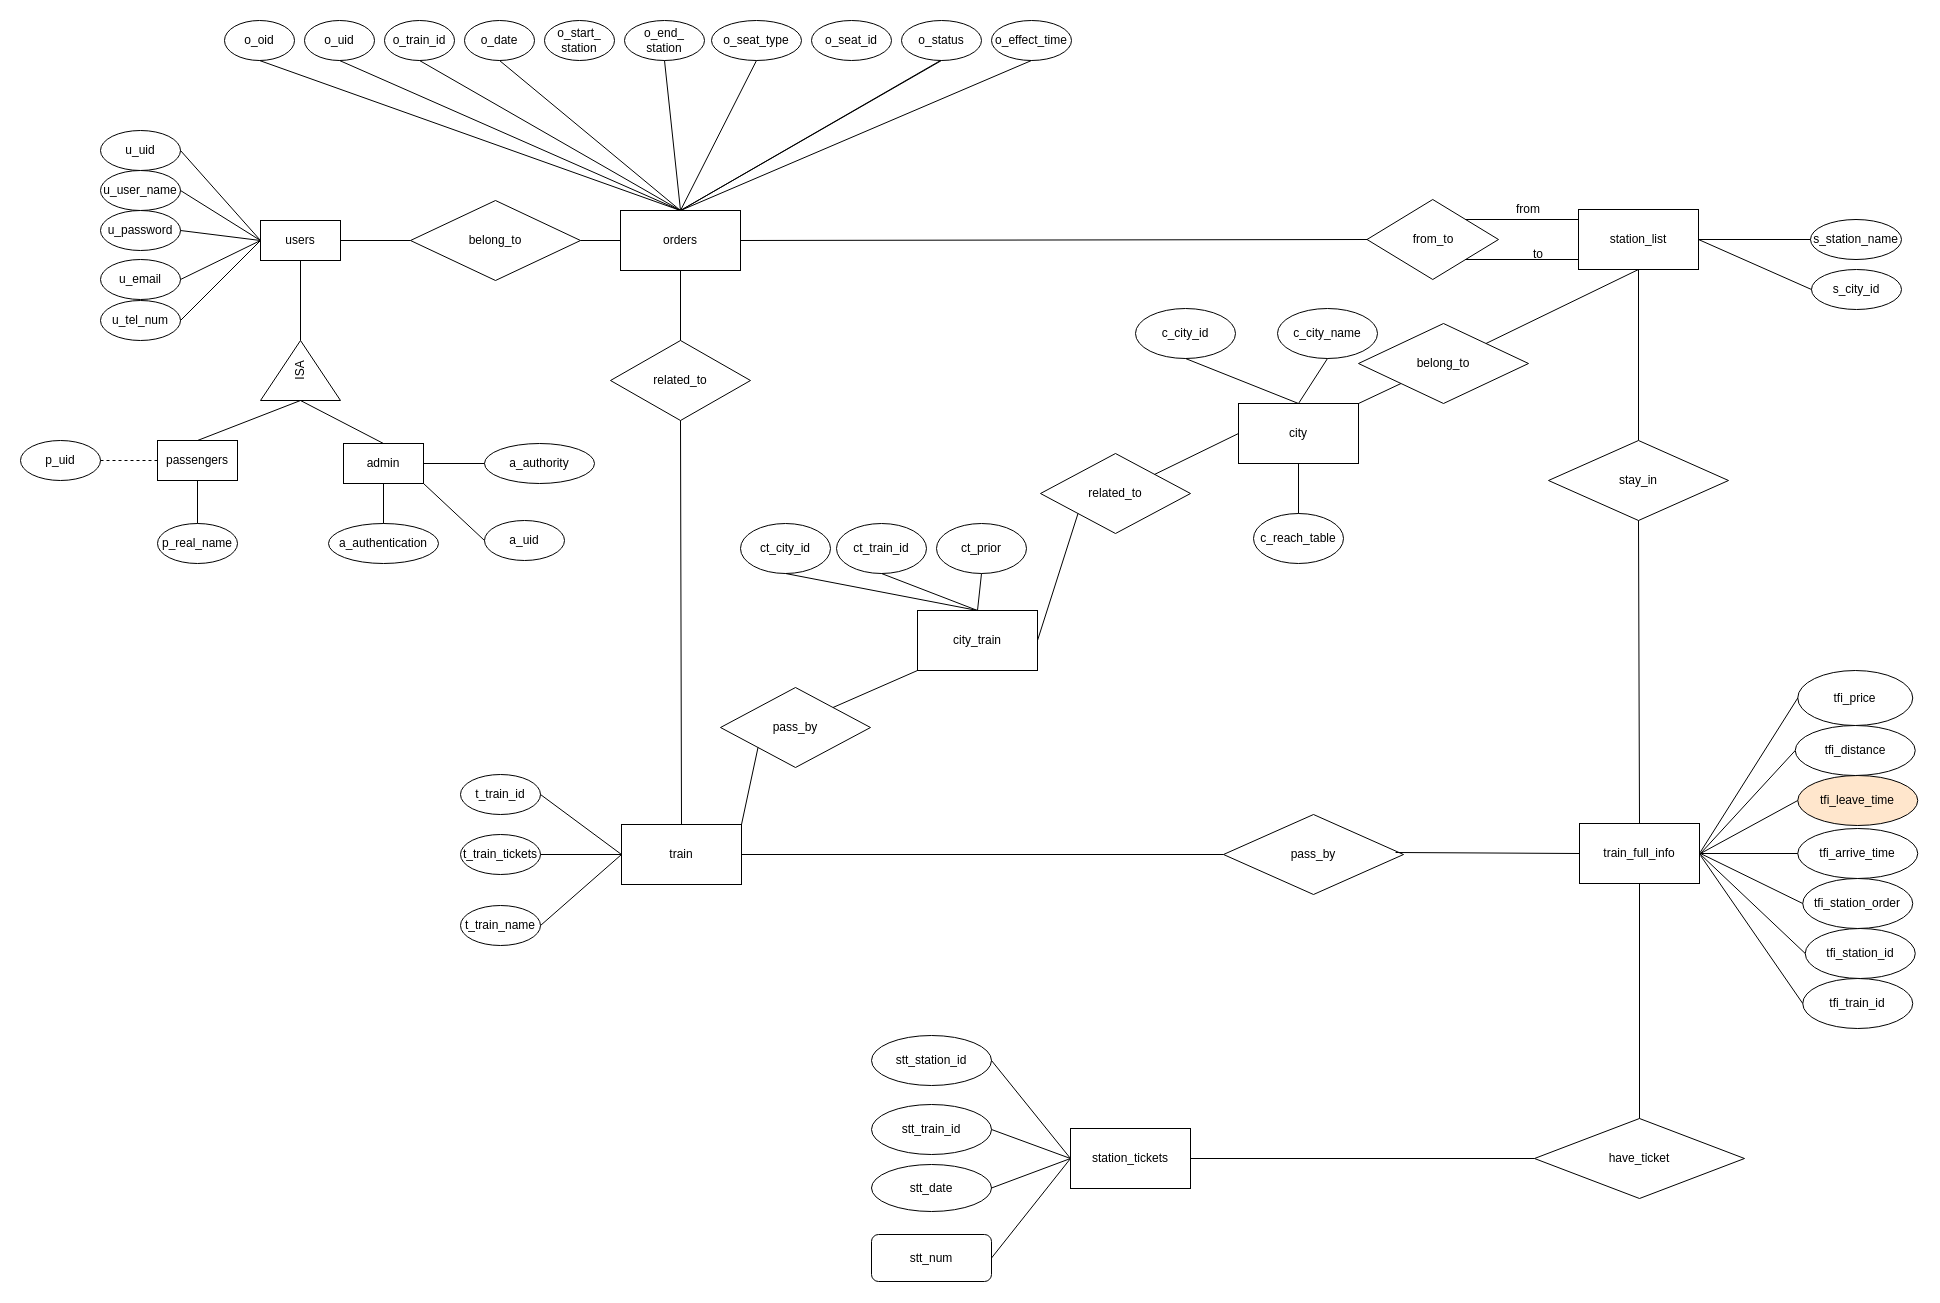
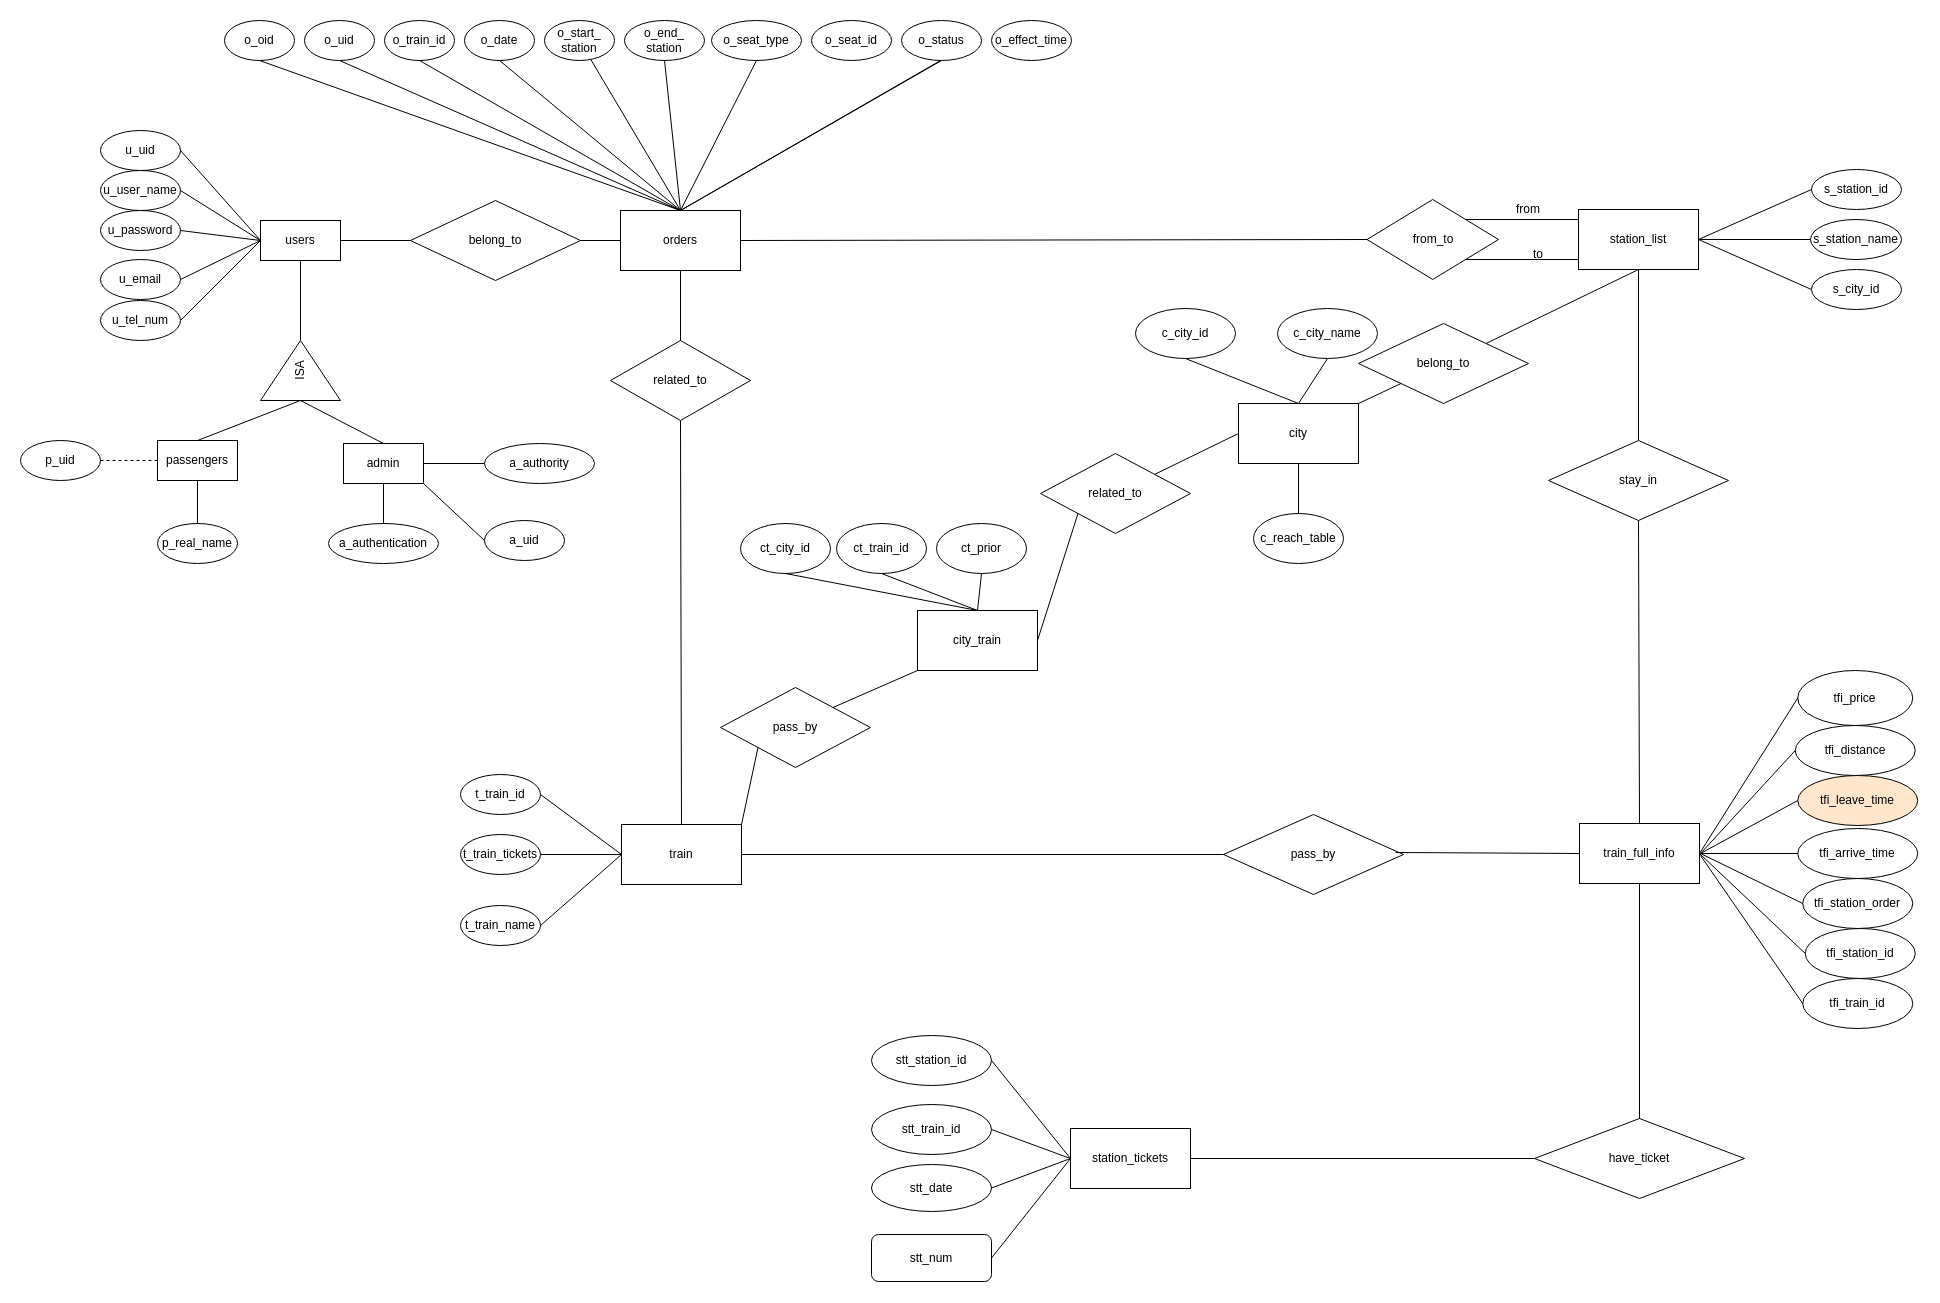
(857, 135) -> (634, 133)
none -> (1857, 190)
none -> (1757, 213)
